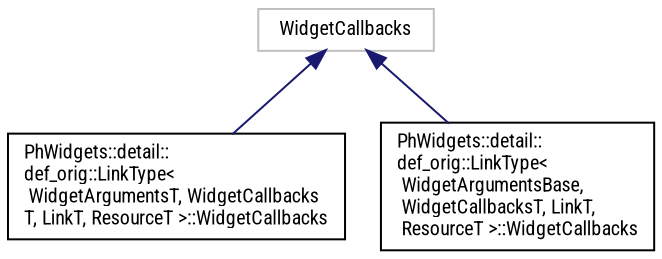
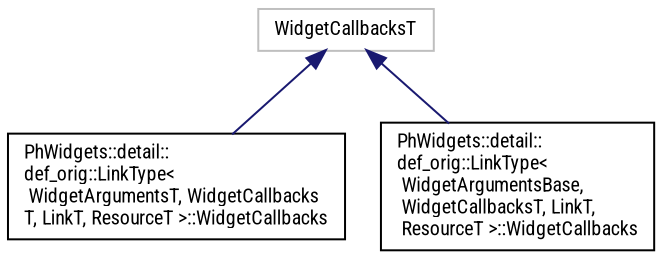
(346, 30) -> (346, 30)
